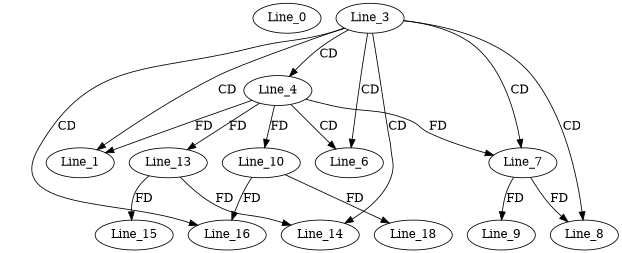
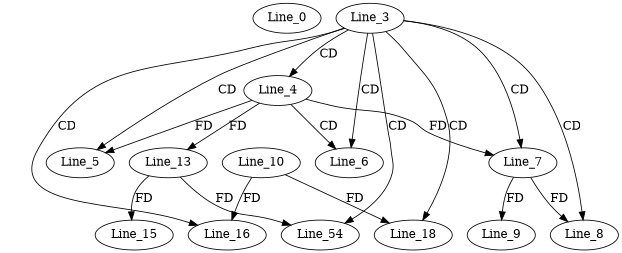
none -> (445, 115)
(271, 122) -> none
(80, 163) -> (80, 163)
(320, 235) -> (320, 235)
